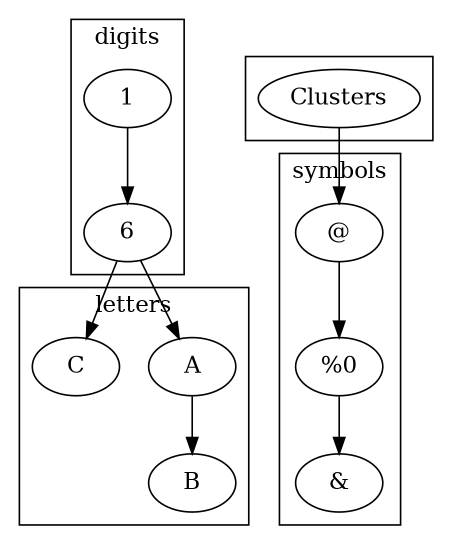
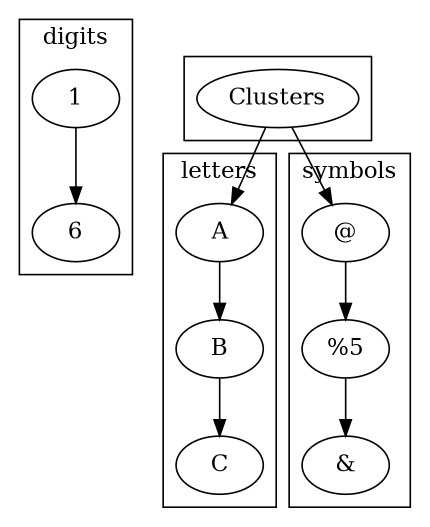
(102, 298) -> (220, 399)
(159, 299) -> (249, 165)
(339, 367) -> (346, 349)
